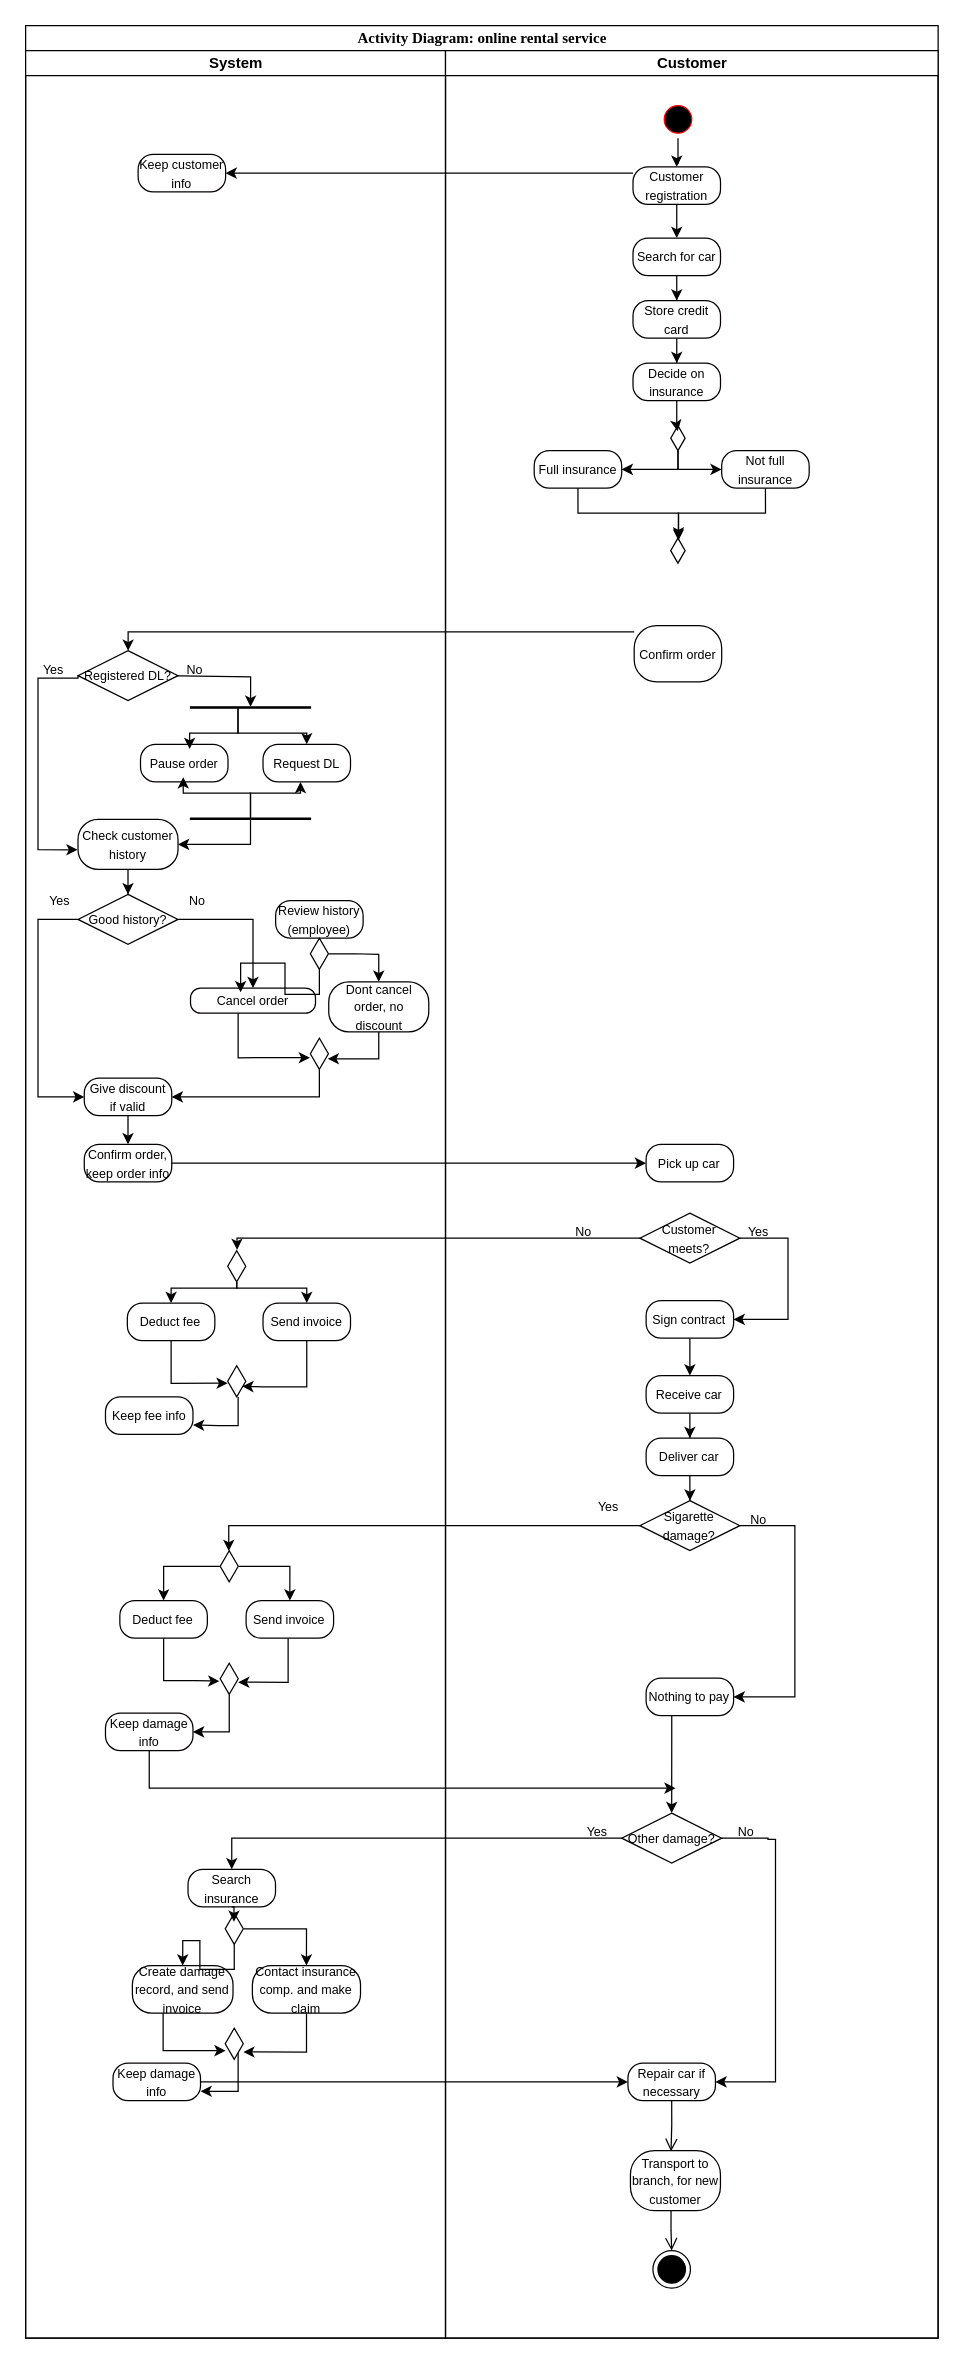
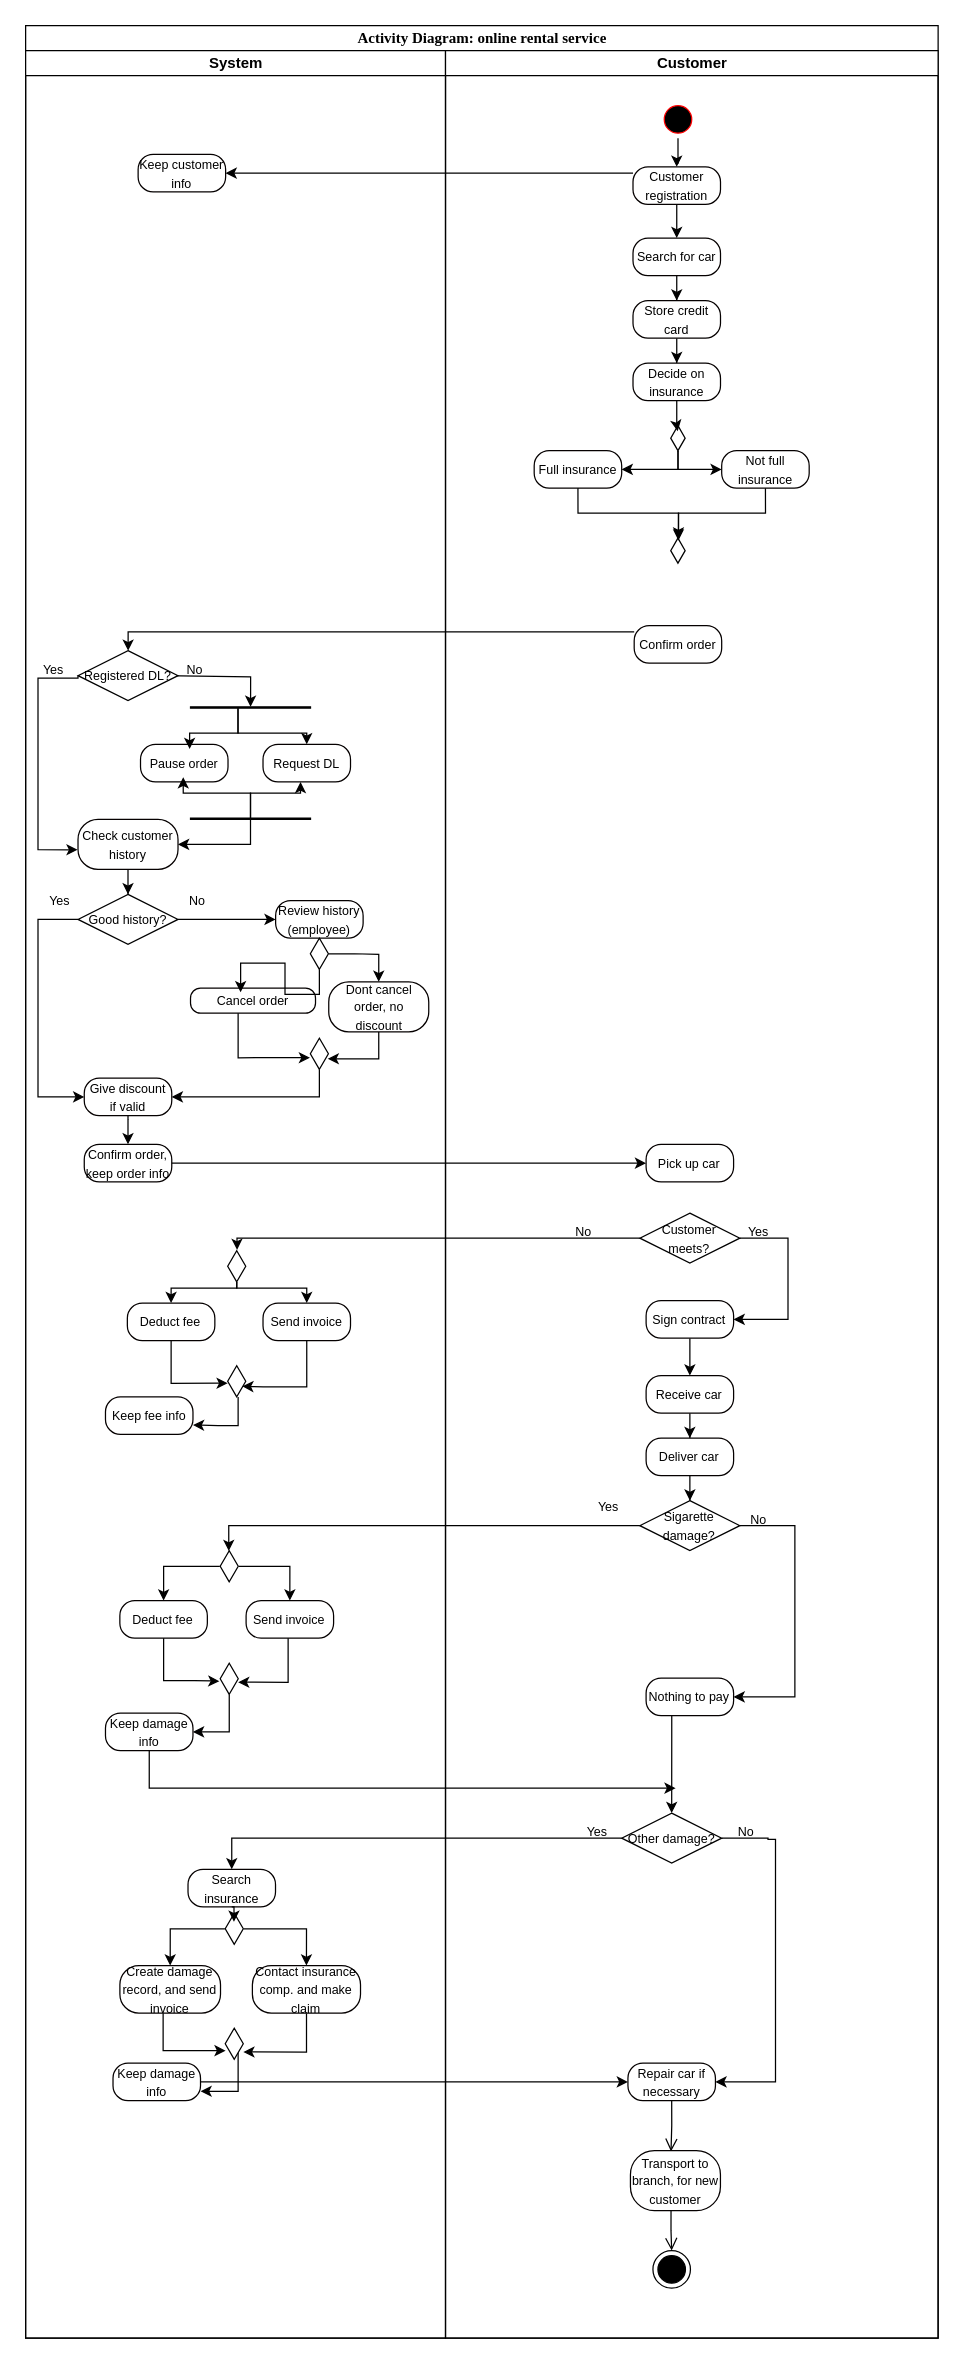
(678, 654) -> (678, 644)
(253, 948) -> (259, 919)
(183, 1989) -> (170, 1989)
